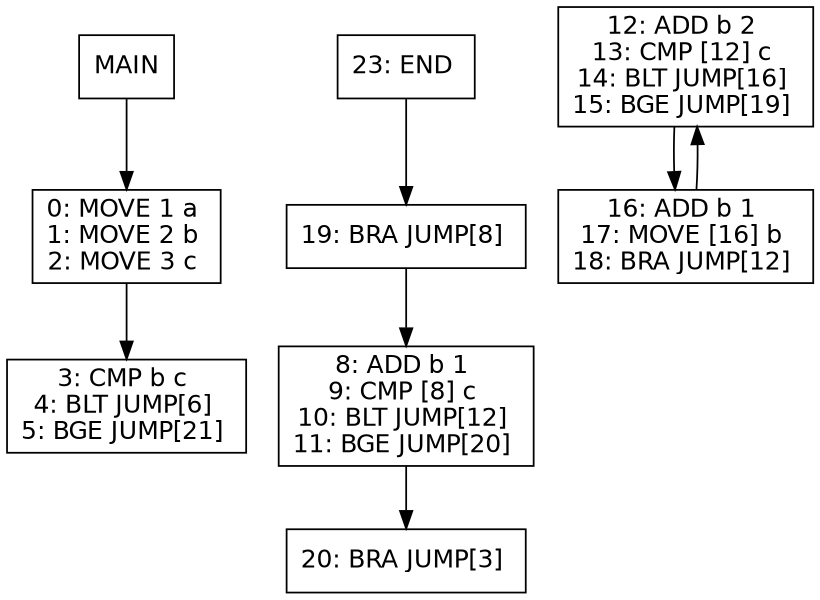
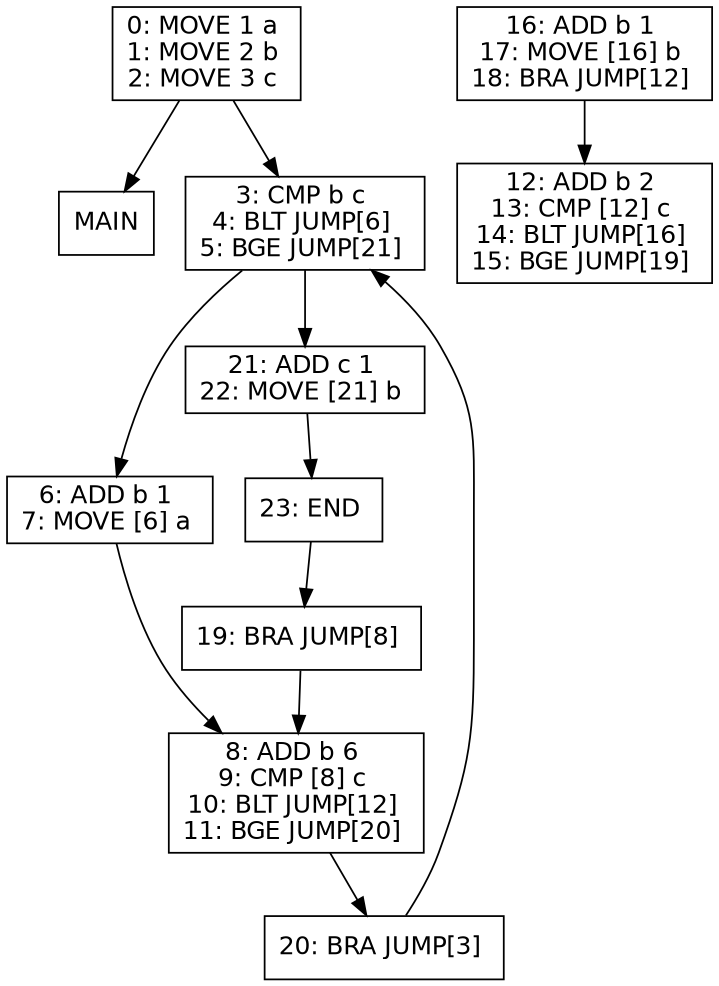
(127, 135) -> (156, 138)
(674, 149) -> none
none -> (305, 380)
(406, 406) -> (296, 793)
none -> (110, 510)
none -> (474, 591)
